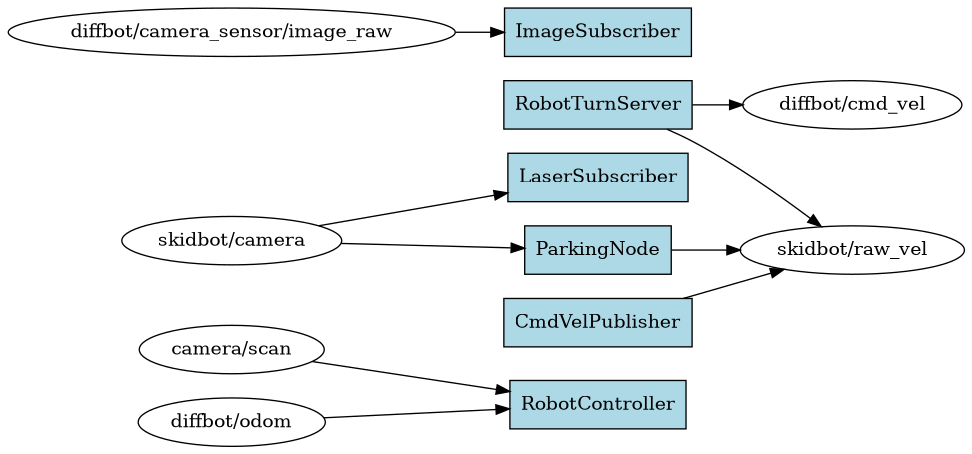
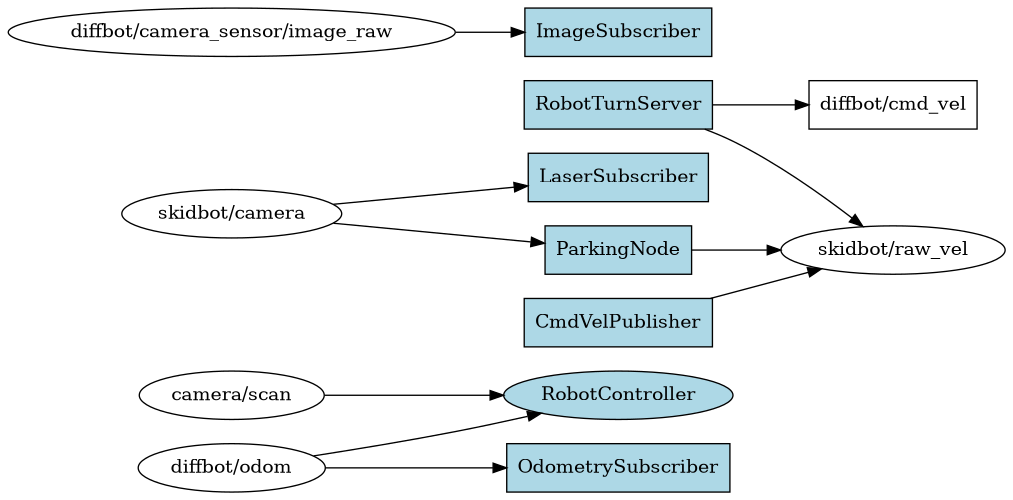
(852, 105) -> (893, 105)
(598, 405) -> (618, 395)
none -> (618, 468)
